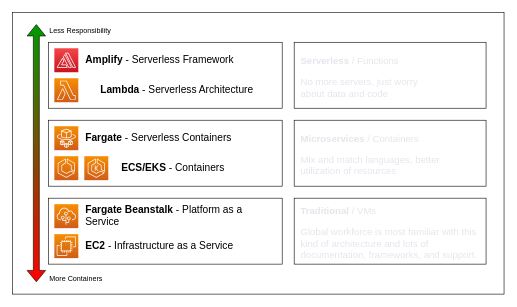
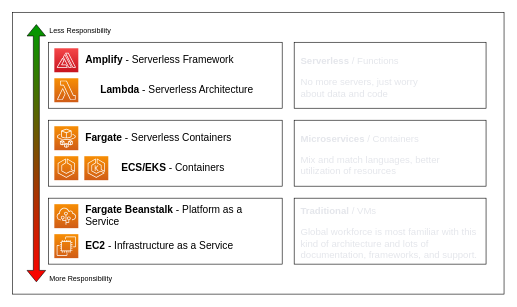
(78, 279) -> (83, 279)
